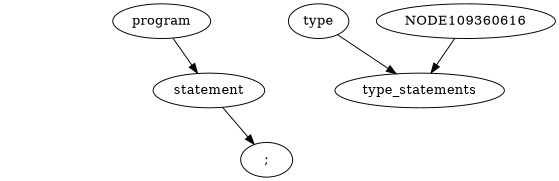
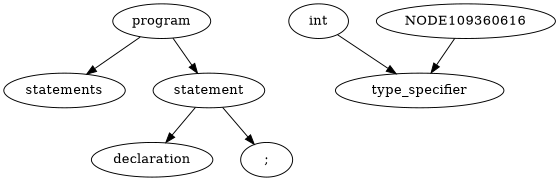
(319, 21) -> (319, 21)
none -> (65, 90)
(420, 90) -> (420, 90)
none -> (152, 160)
